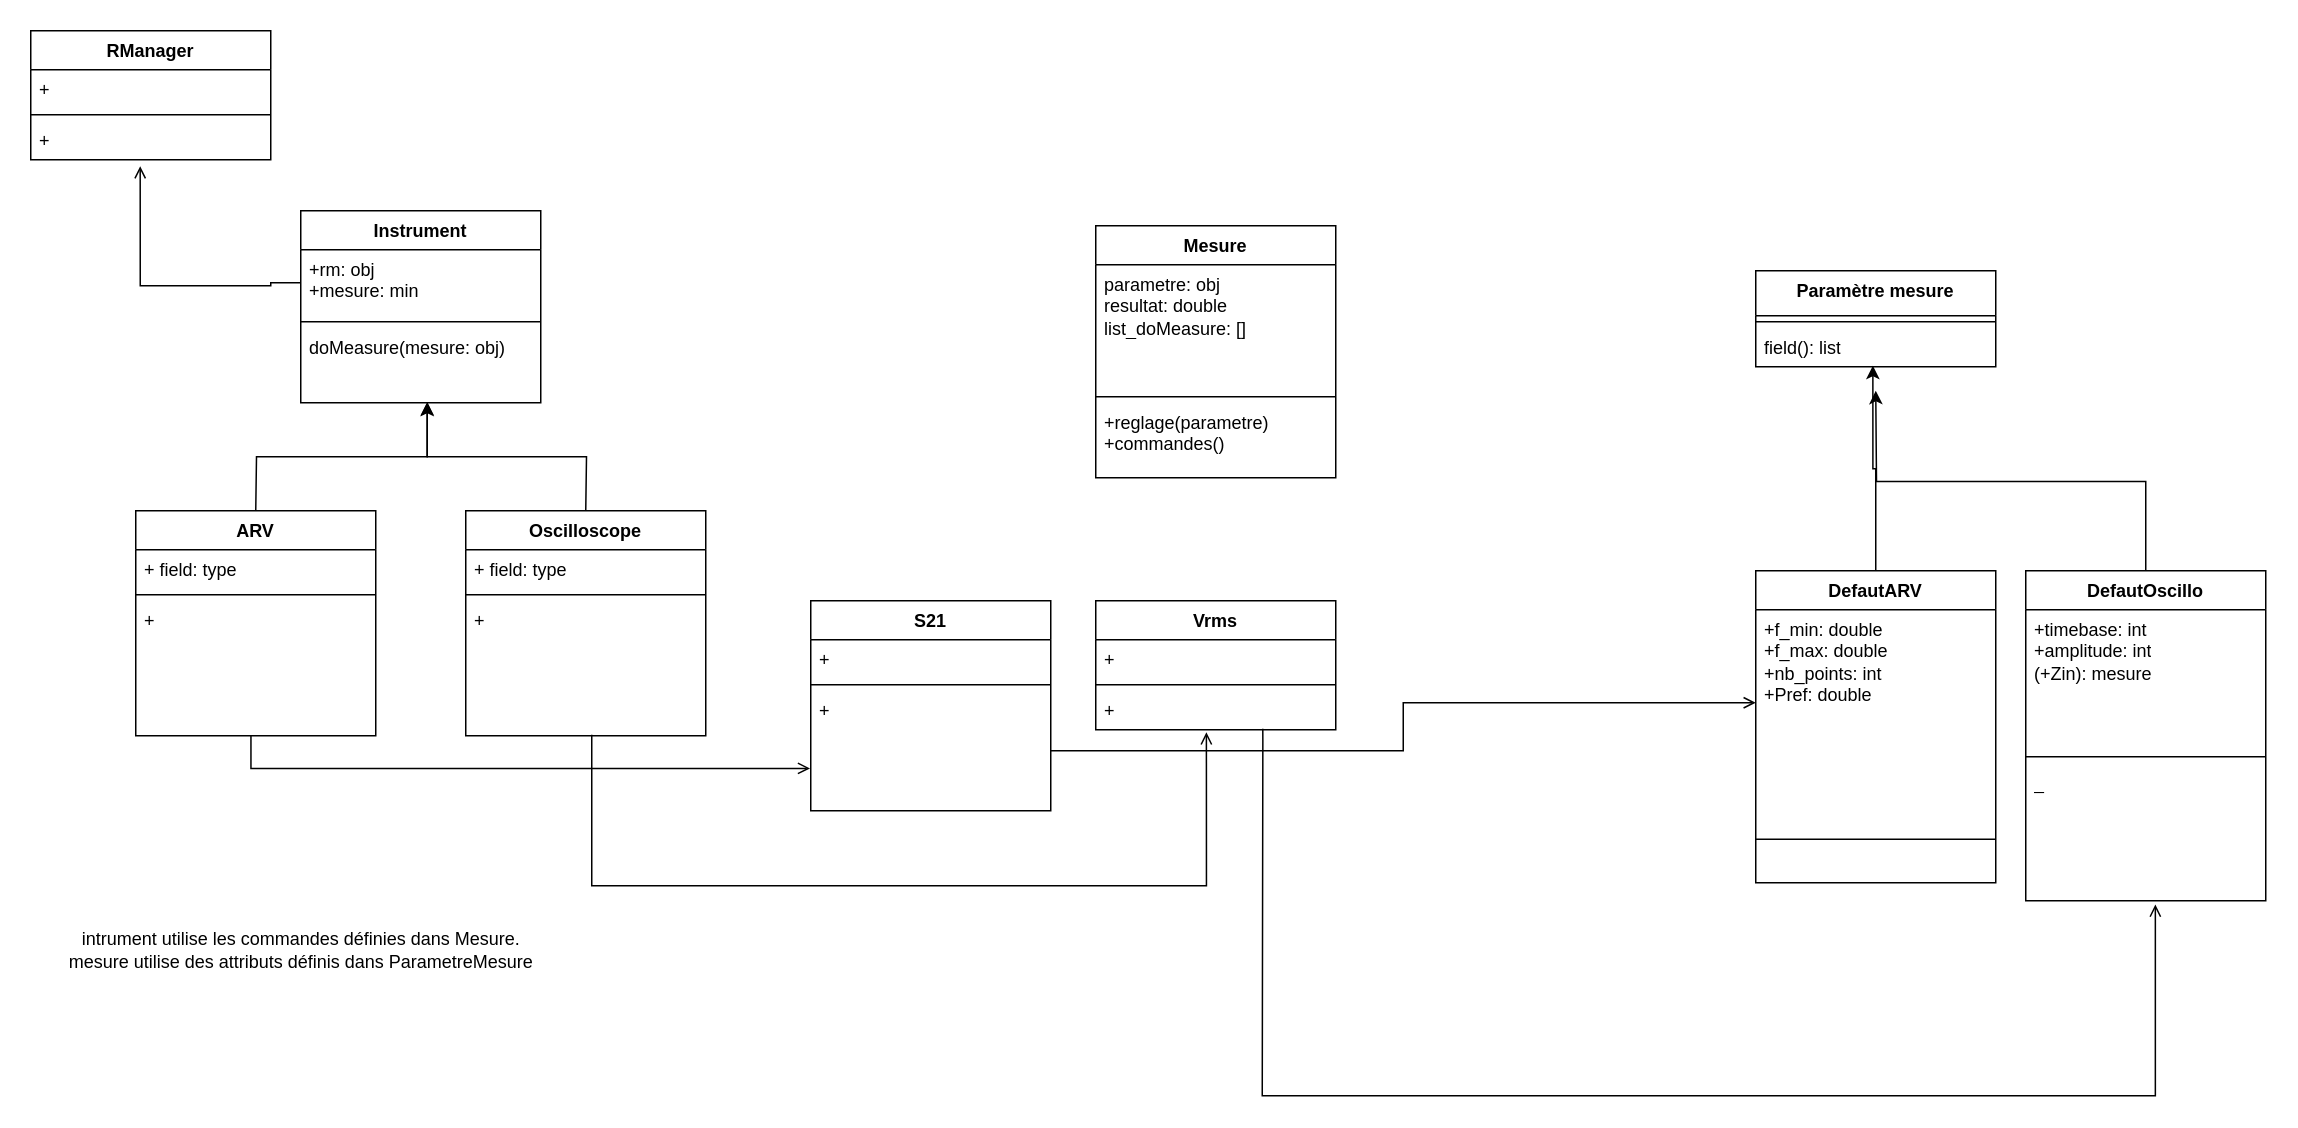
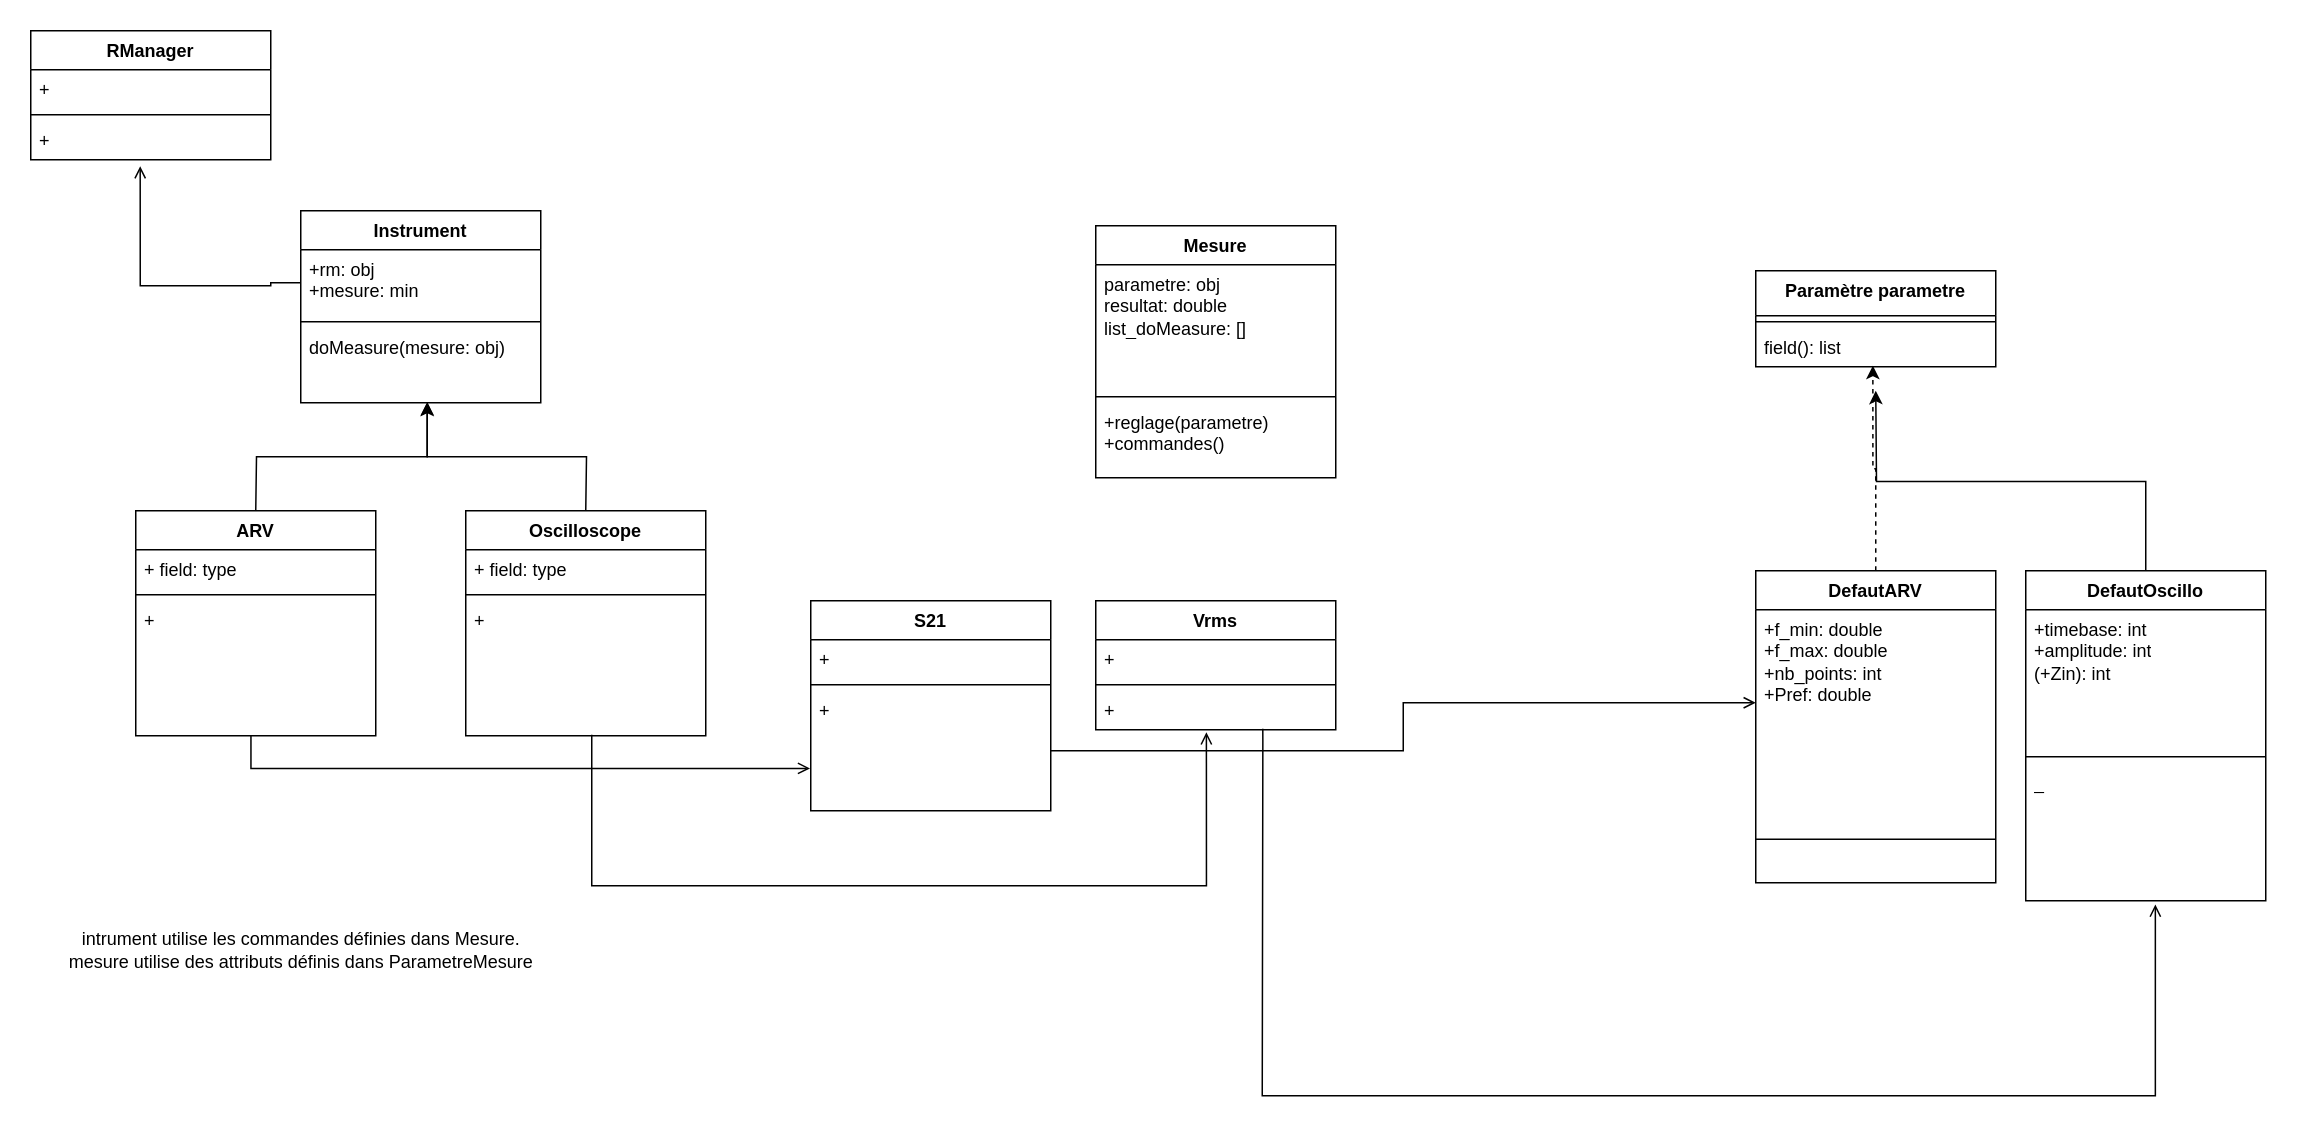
(1876, 292) -> (1876, 292)
(1876, 525) -> (1876, 525)
(2099, 653) -> (2099, 653)
